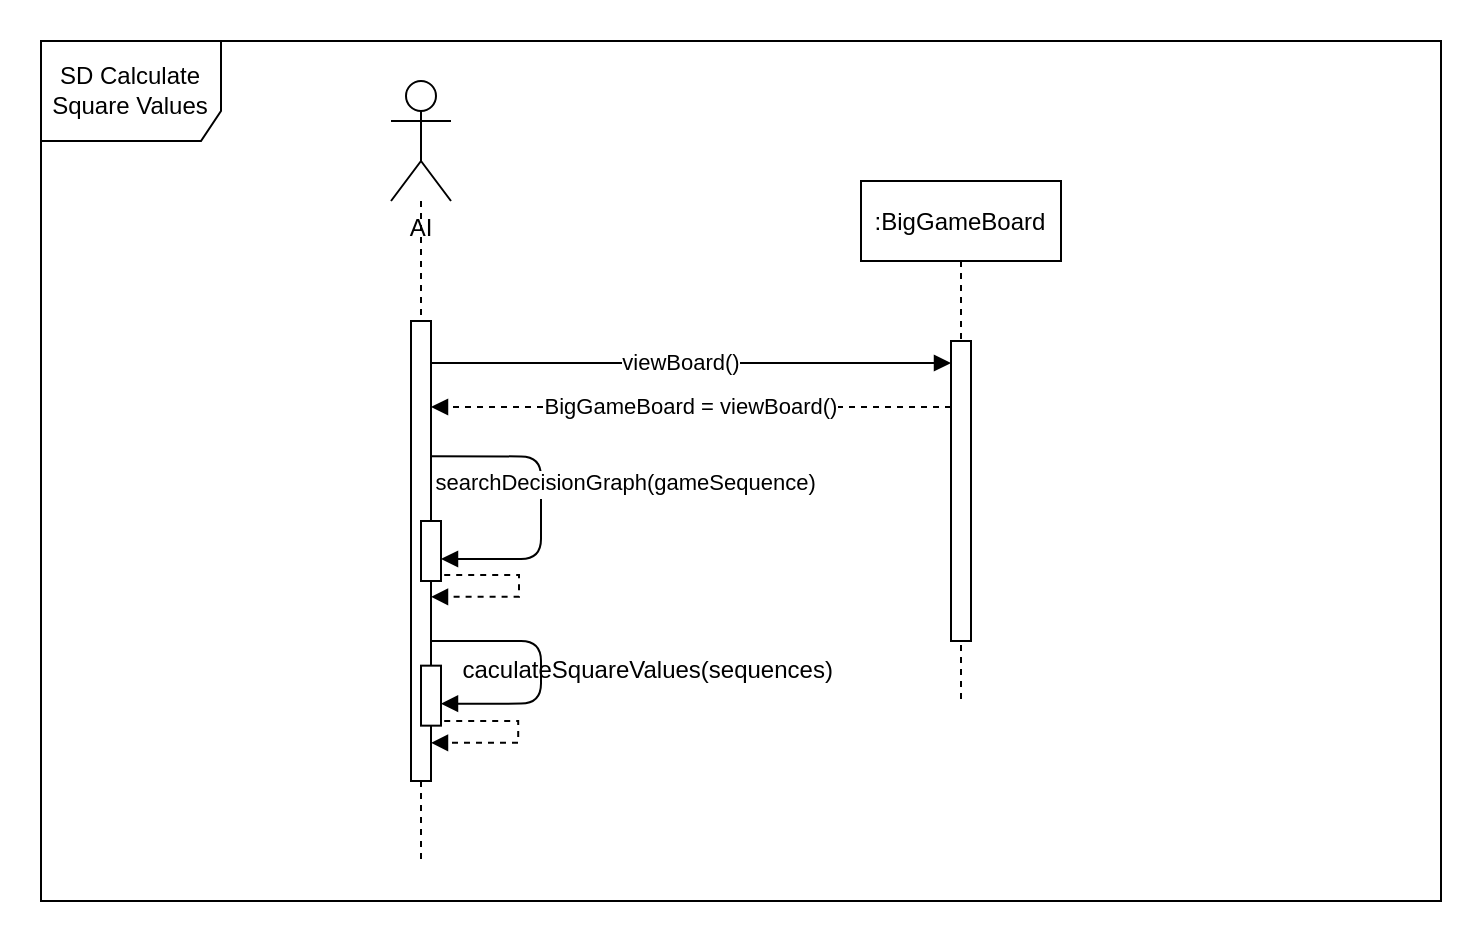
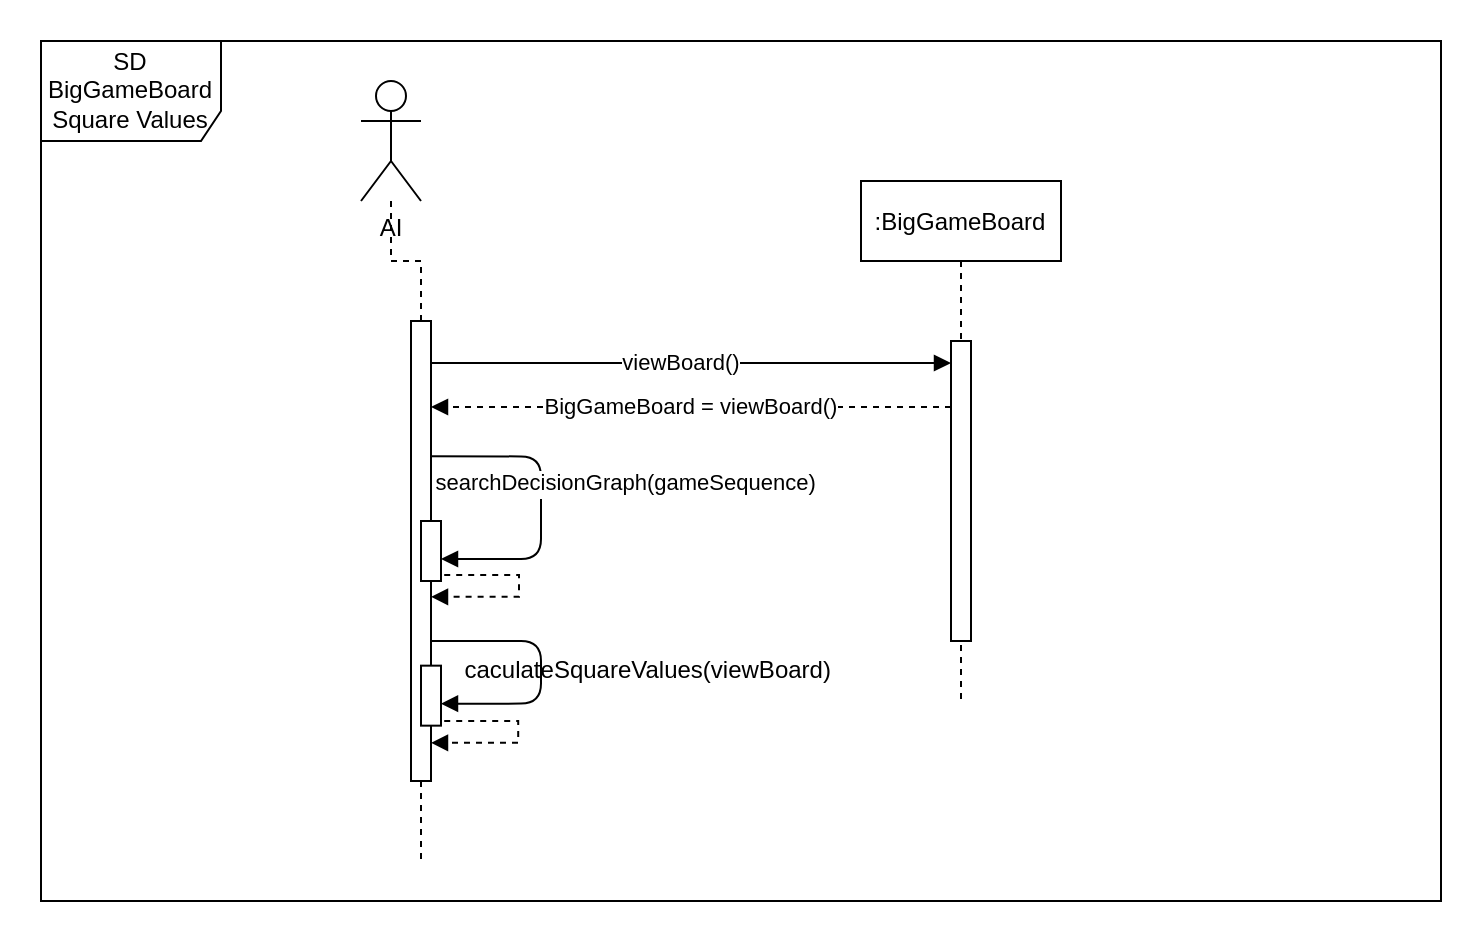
(131, 91) -> (131, 91)
(421, 141) -> (391, 141)
(582, 671) -> (582, 671)
